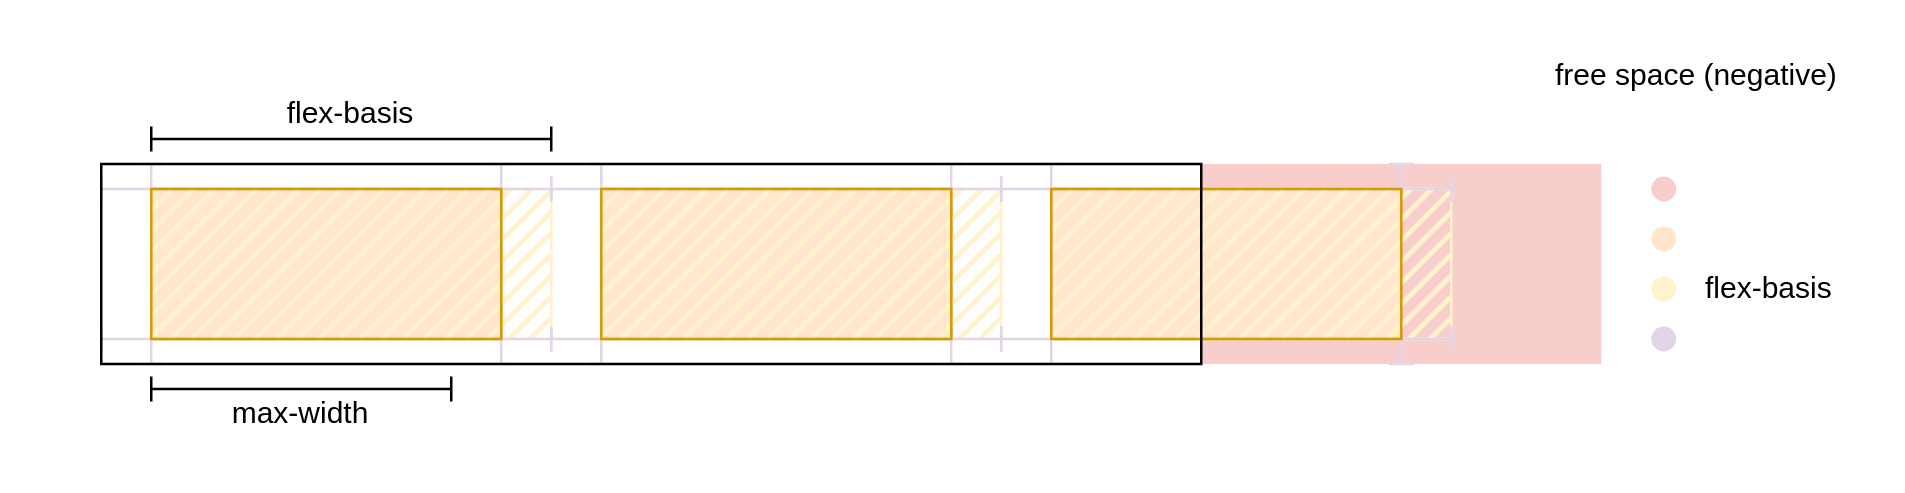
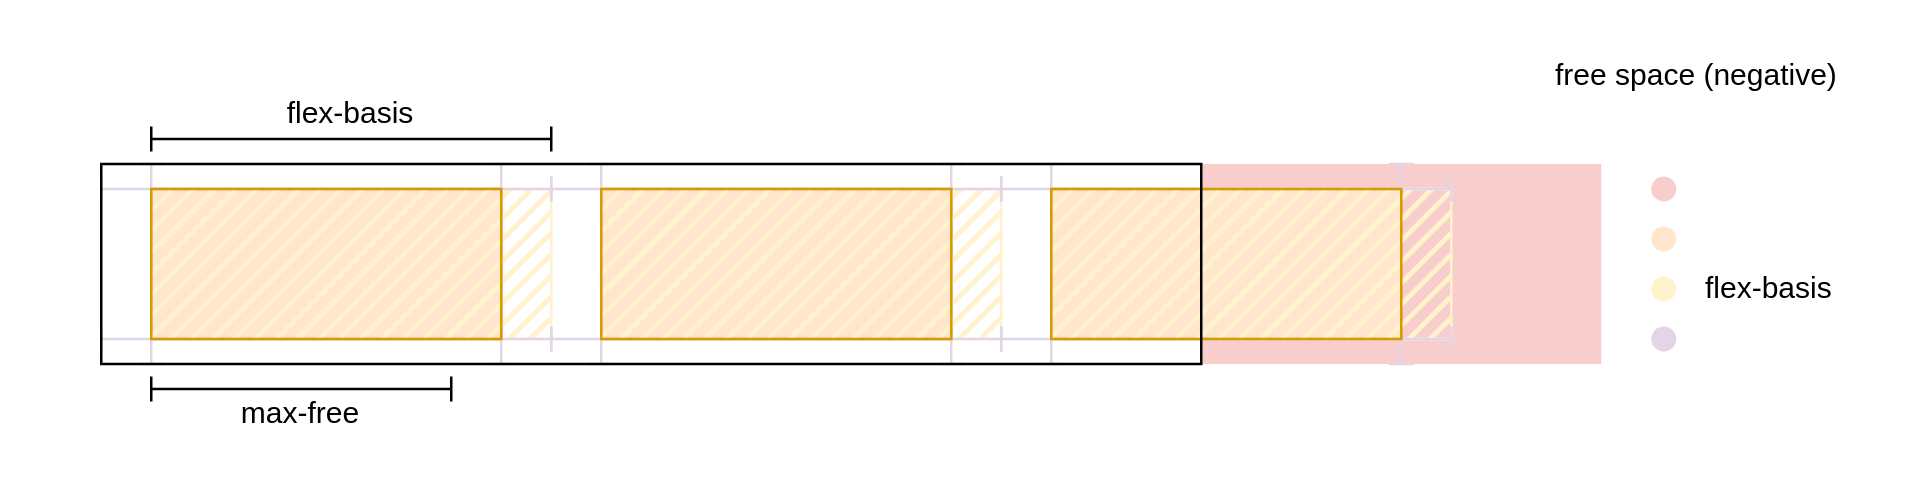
(301, 414) -> (301, 414)
